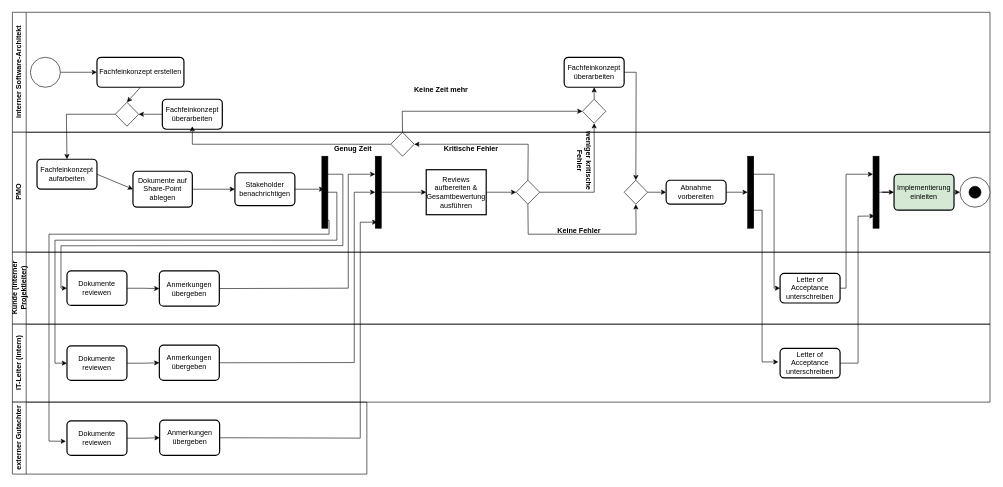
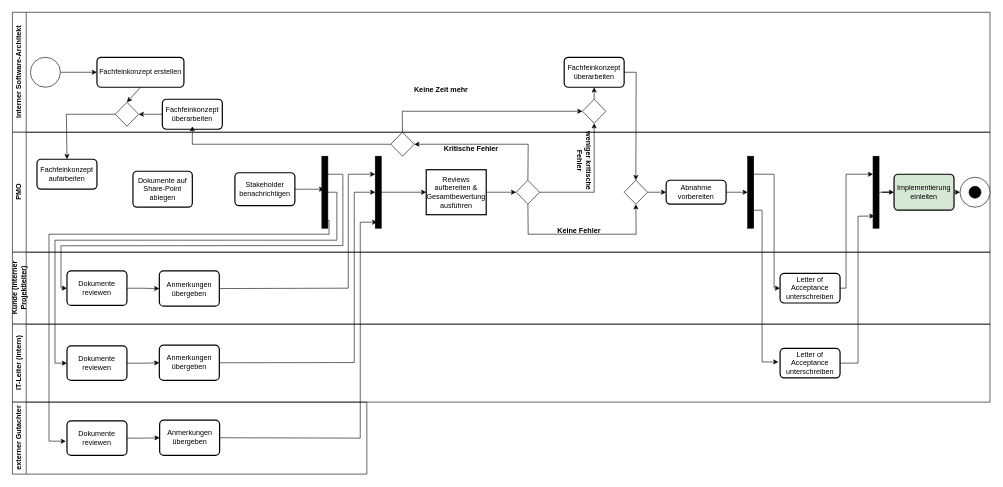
(353, 149) -> none
(115, 182) -> none
(229, 189) -> none
